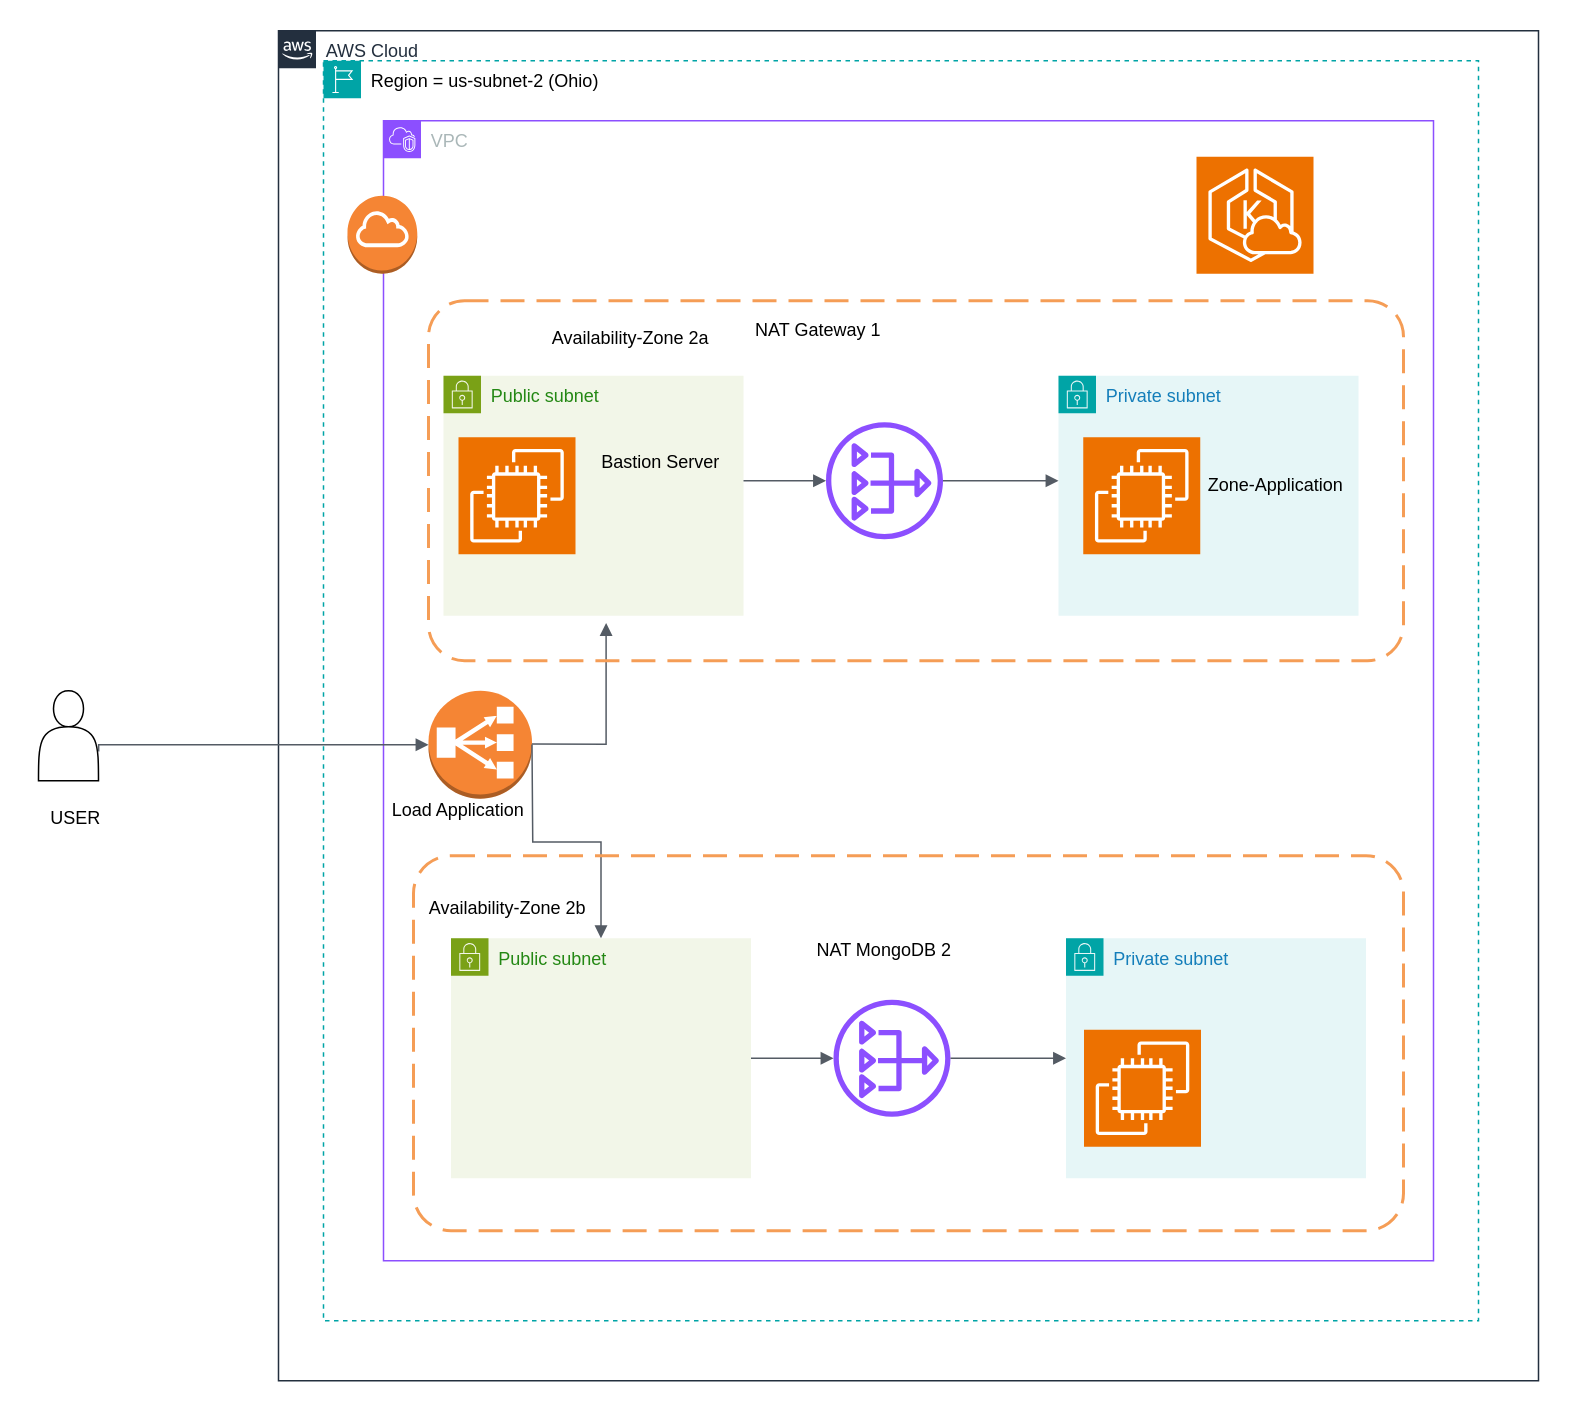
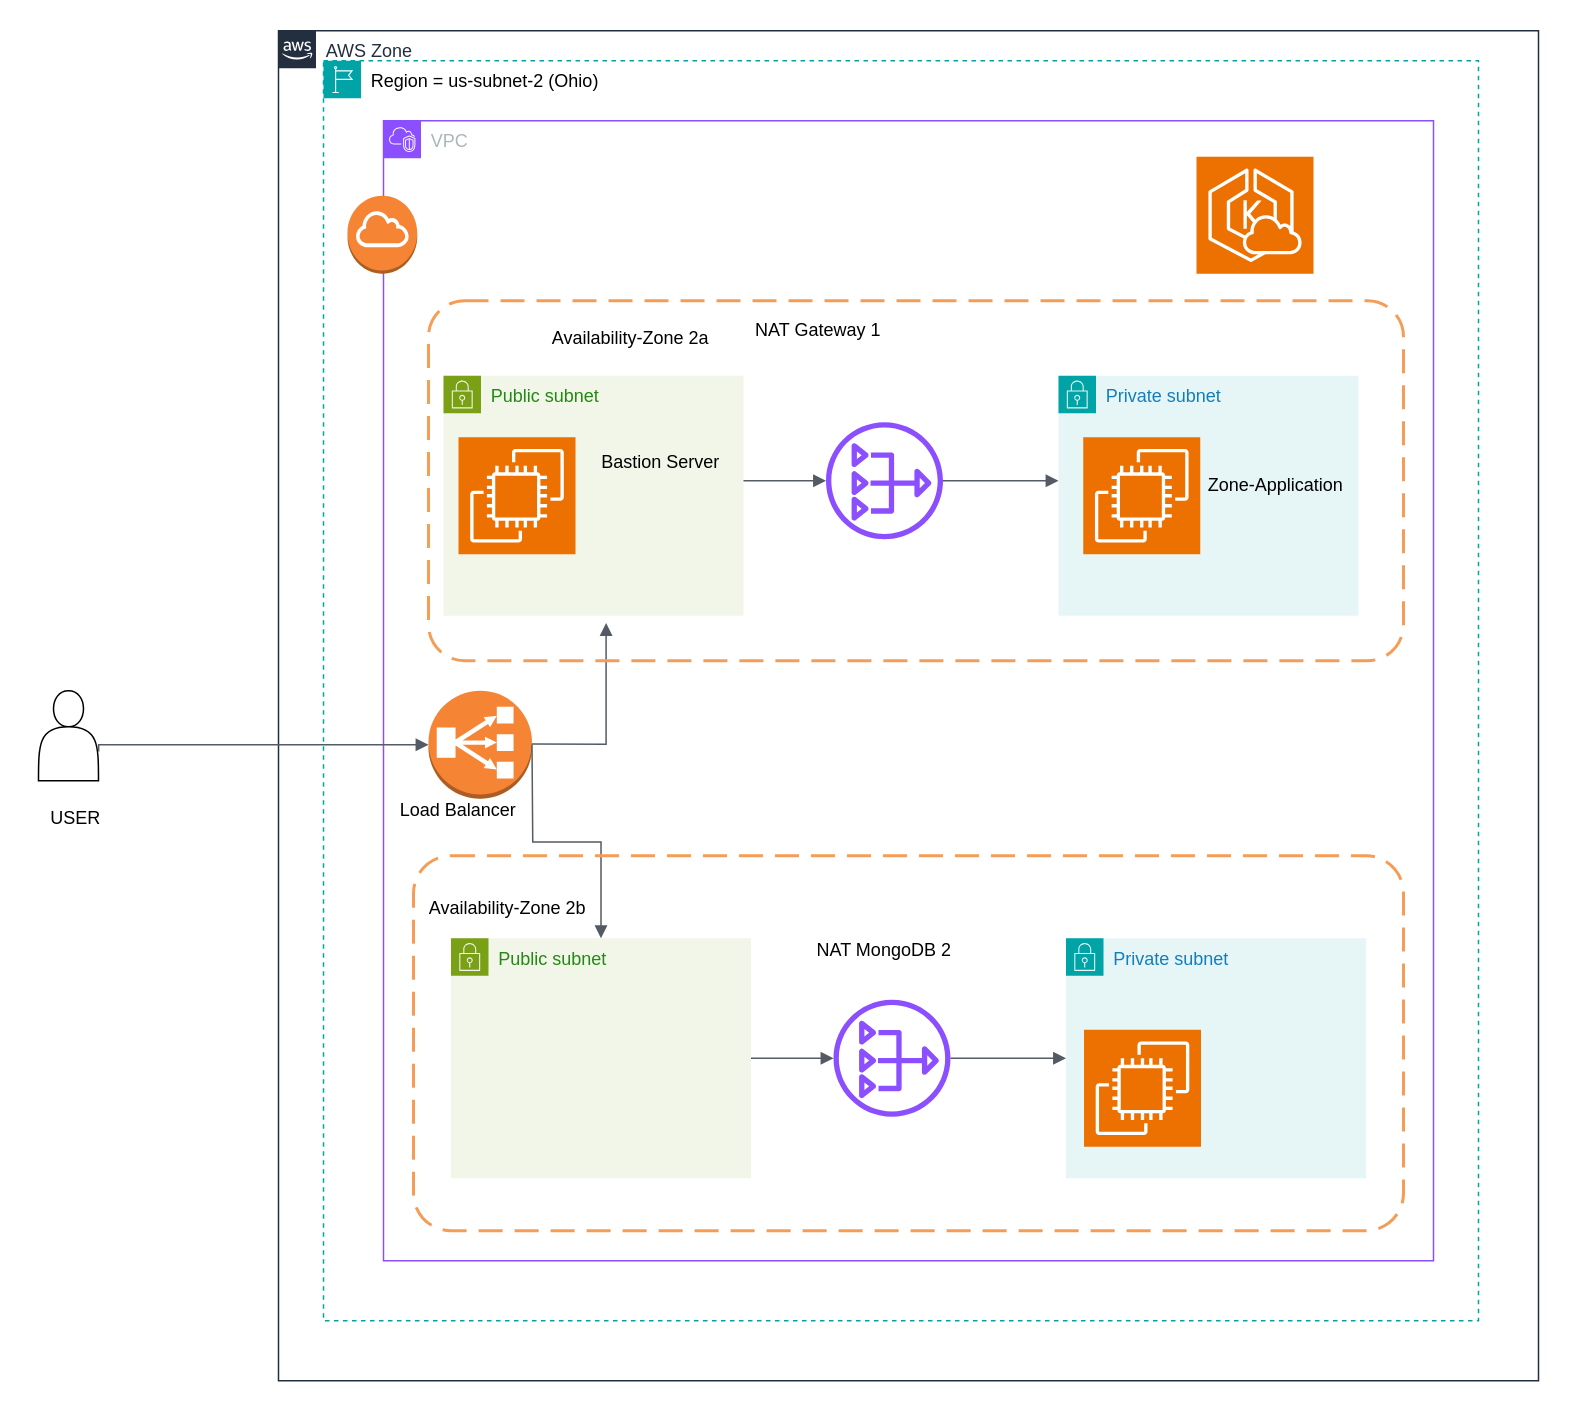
(367, 52) -> (364, 52)
(458, 821) -> (458, 821)
